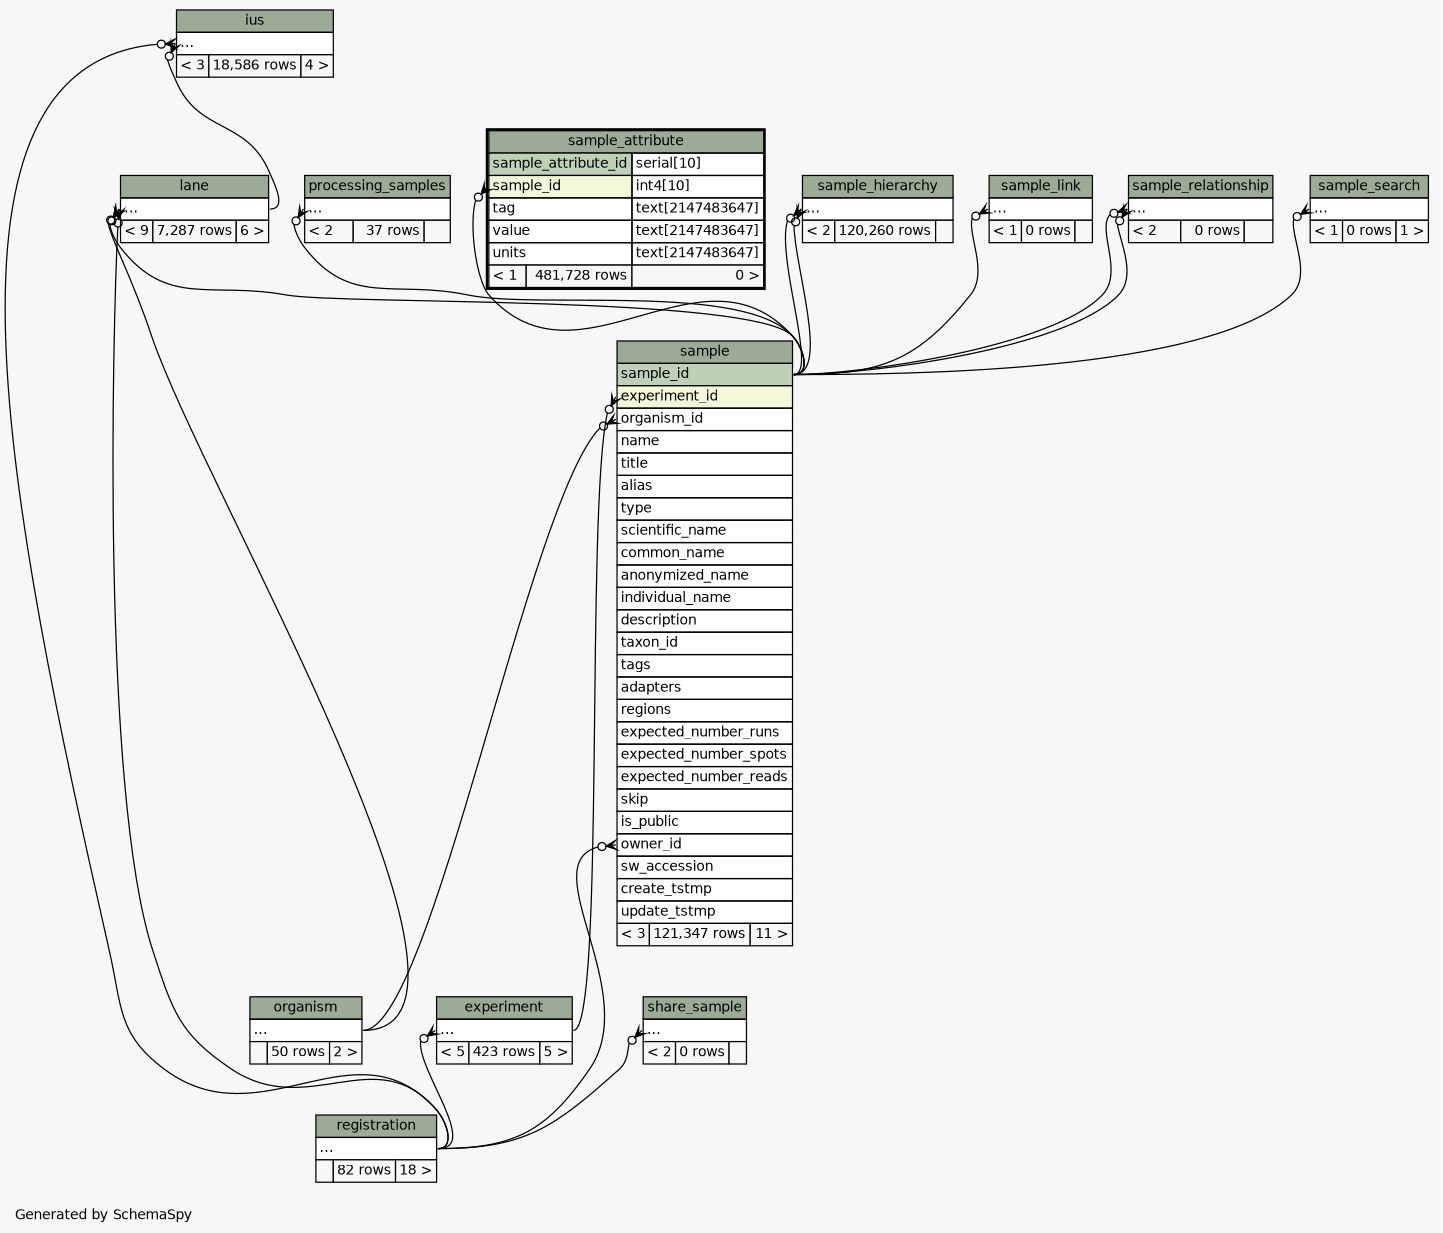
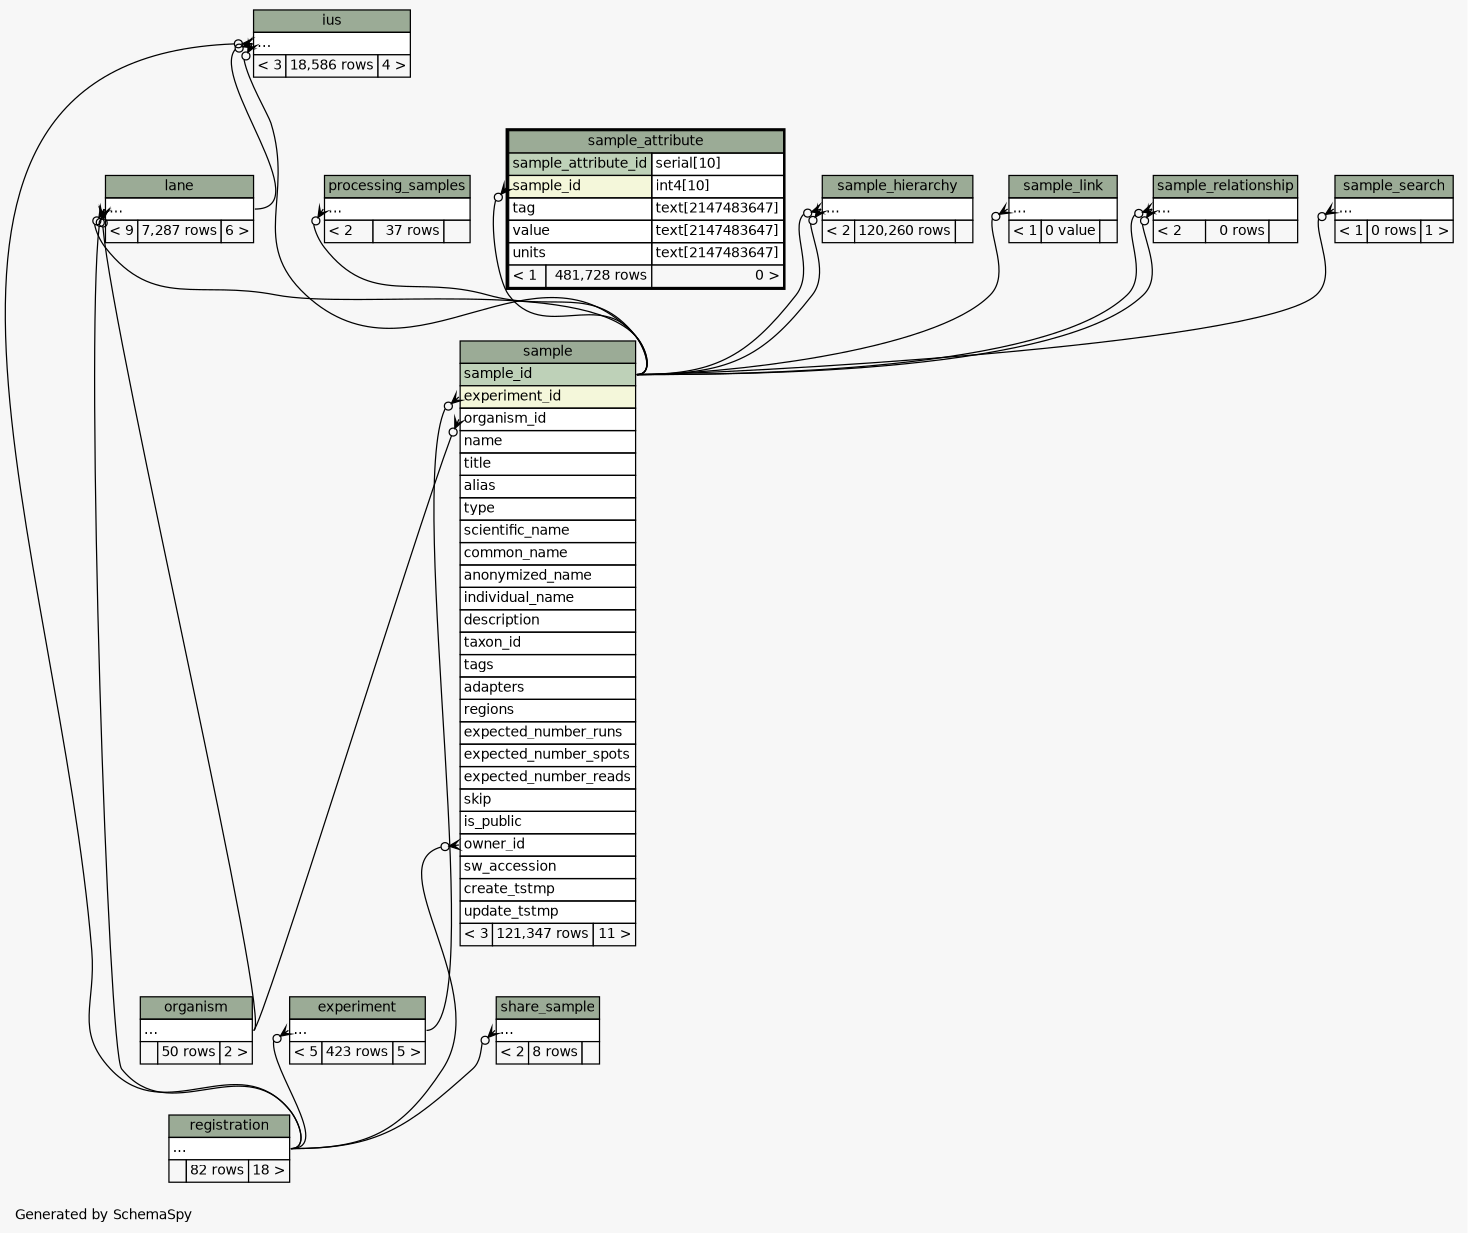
(1048, 231) -> (1071, 231)
none -> (372, 325)
(702, 1052) -> (555, 1052)
